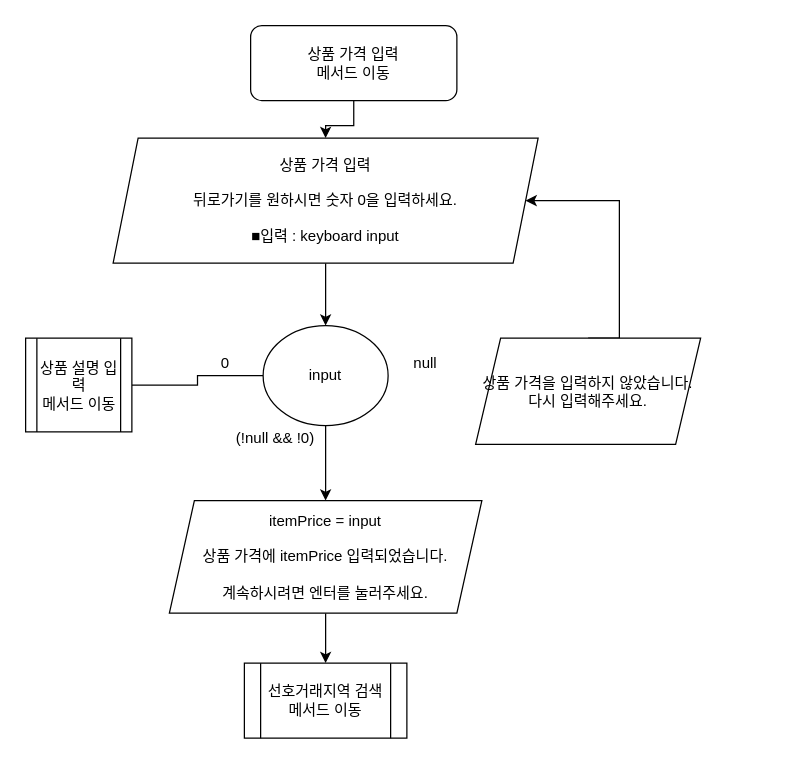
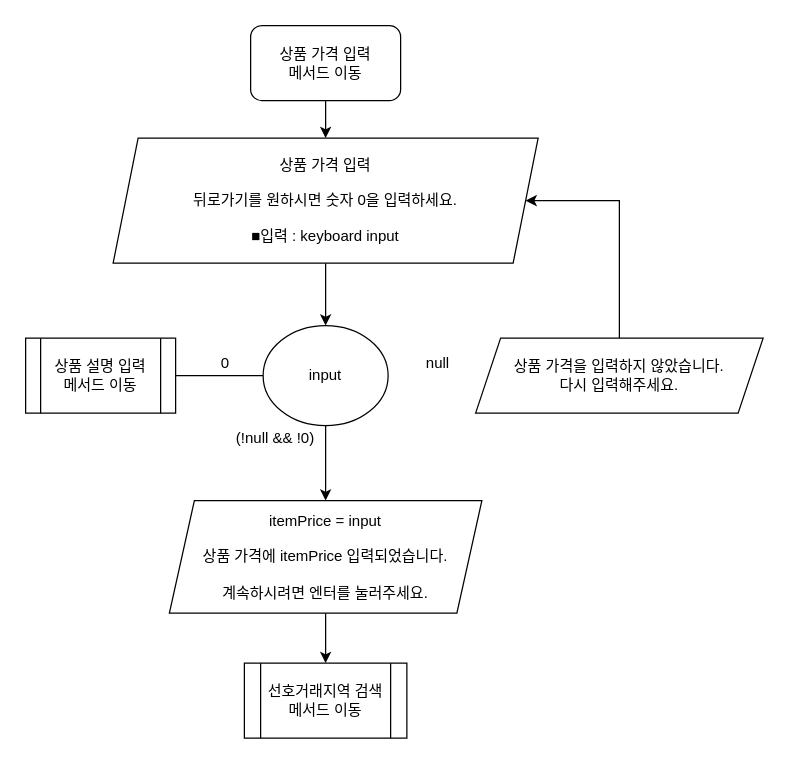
(354, 63) -> (326, 63)
(426, 363) -> (438, 363)
(79, 385) -> (101, 376)
(588, 391) -> (619, 376)
